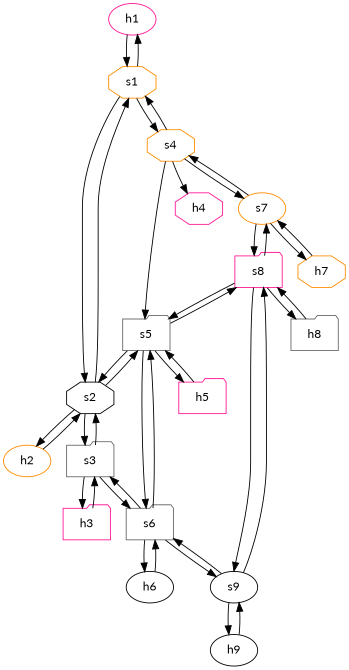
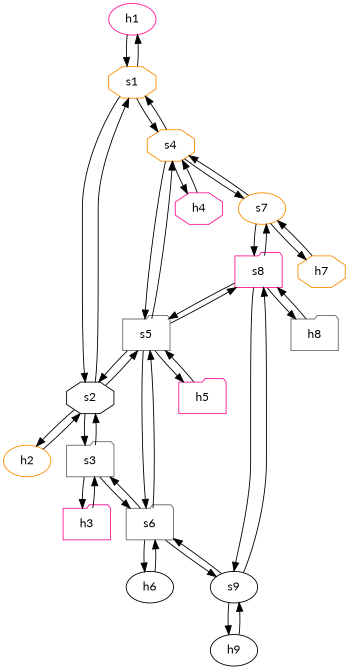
none -> (192, 180)
none -> (164, 245)
